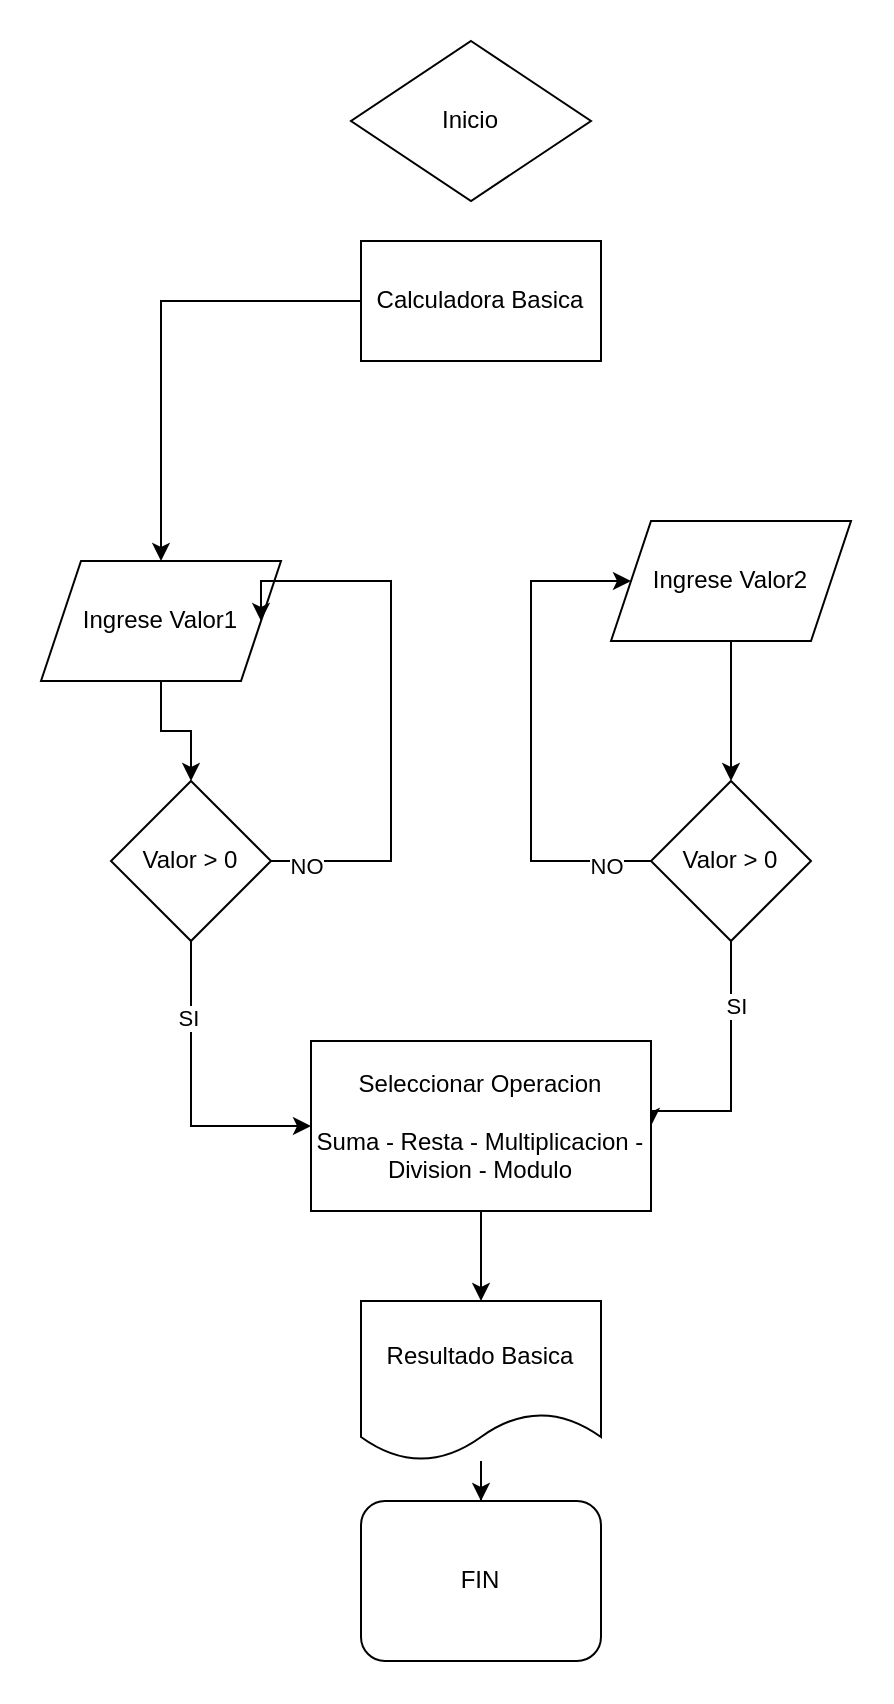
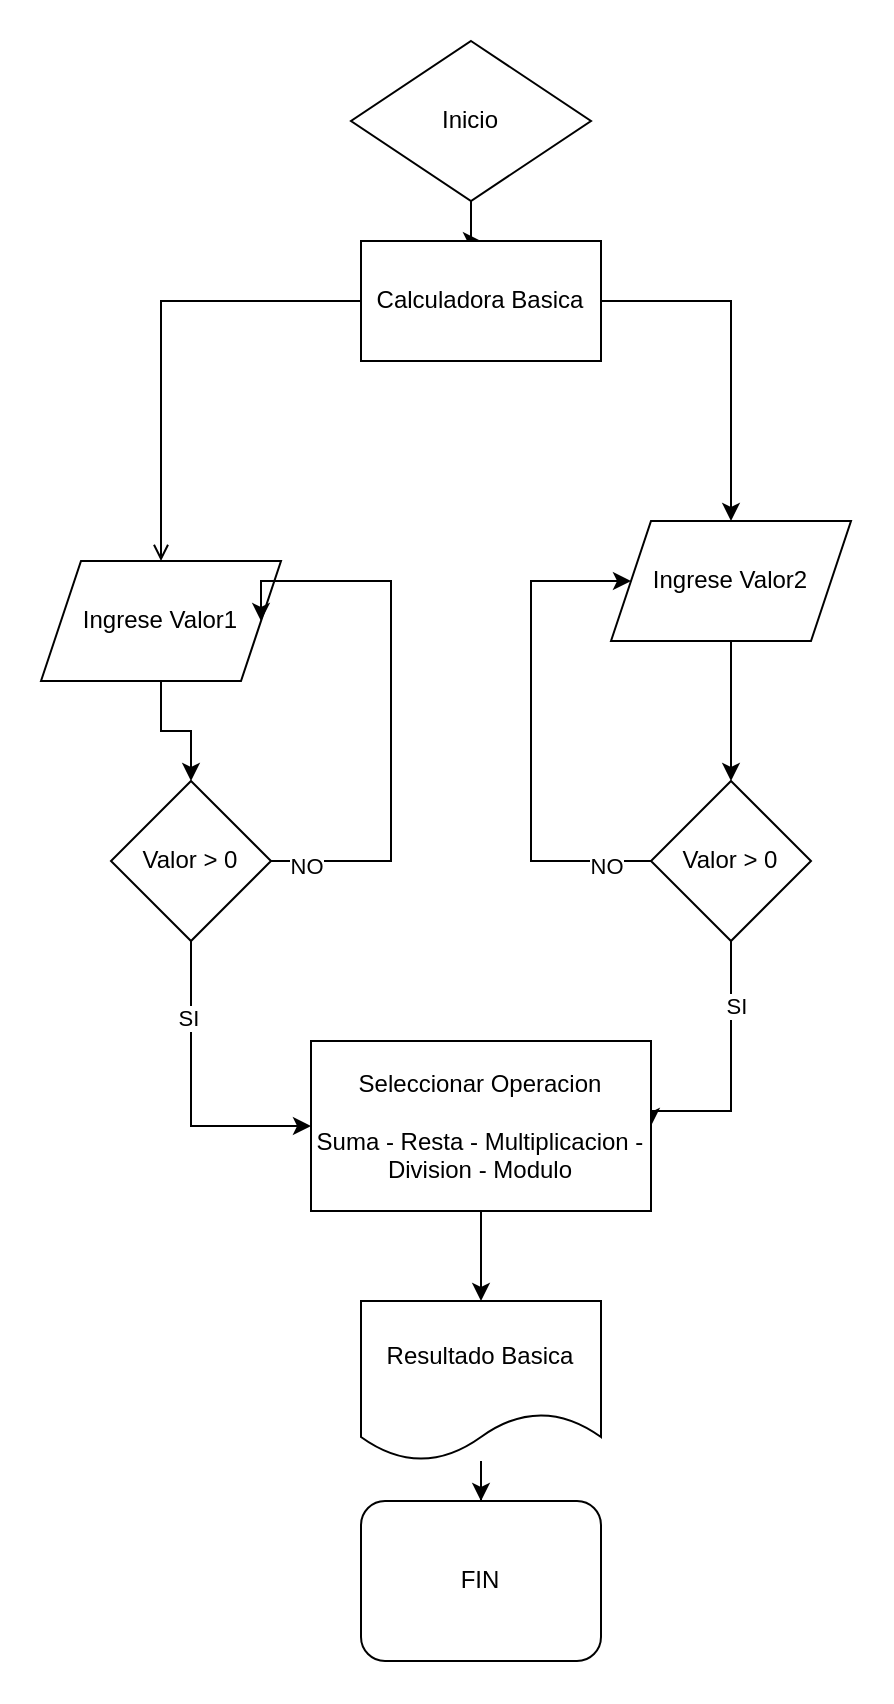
none -> (471, 222)
none -> (731, 339)
(161, 546) -> (161, 549)
